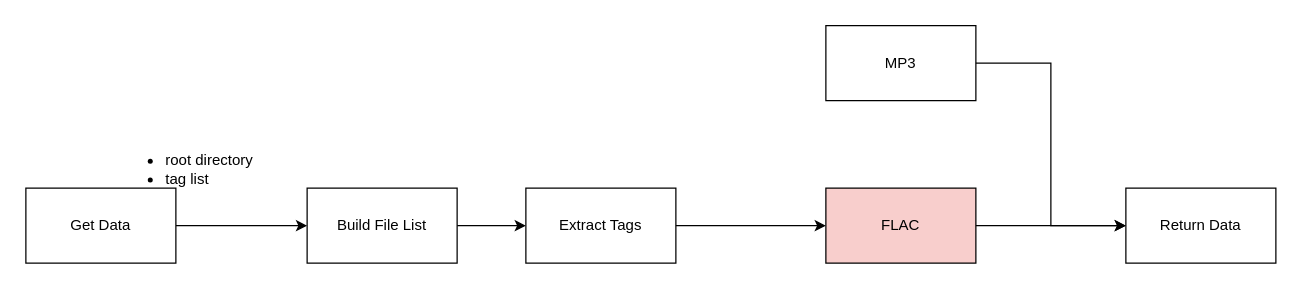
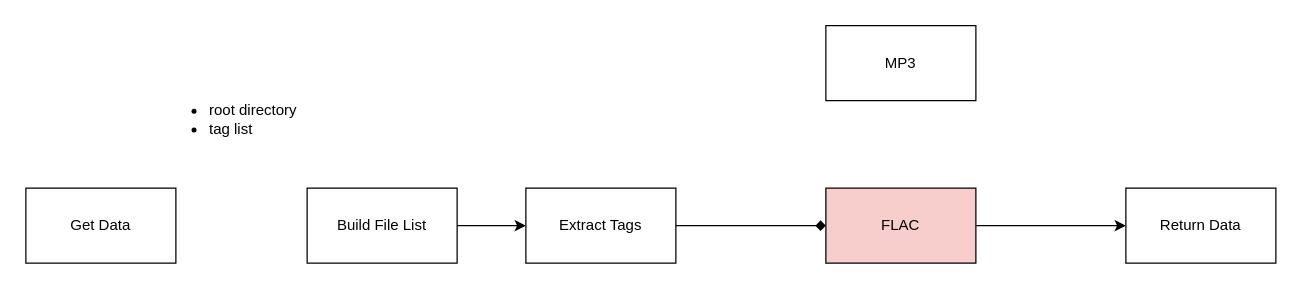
(1051, 105) -> none
(201, 169) -> (244, 119)
(237, 226) -> none
(816, 226) -> (815, 226)
